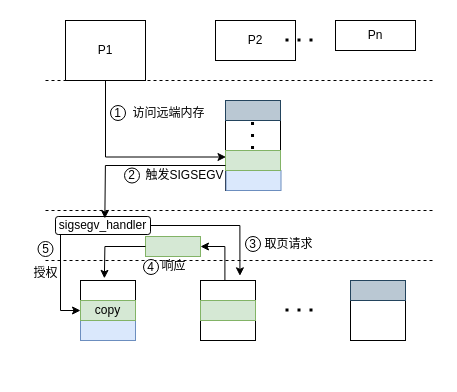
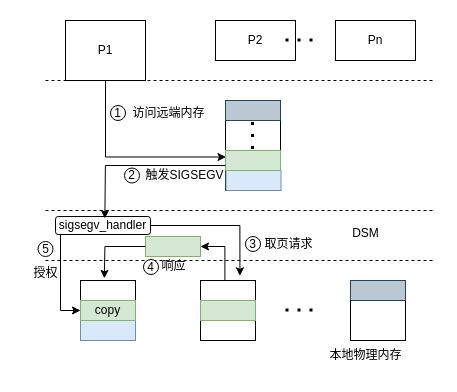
(376, 36) -> (376, 41)
none -> (366, 234)
none -> (366, 356)
